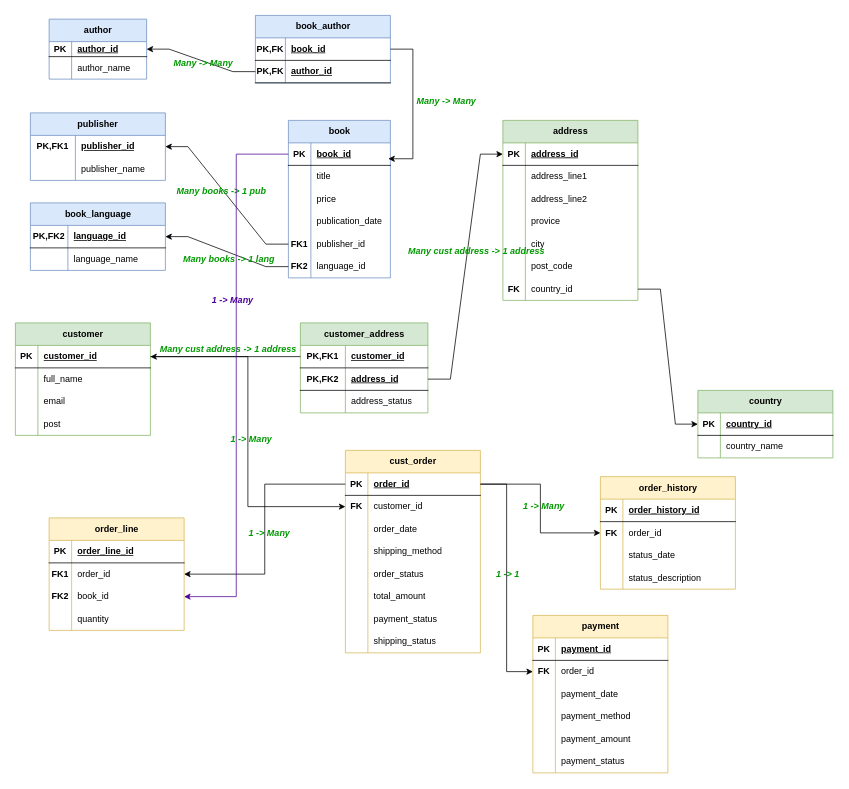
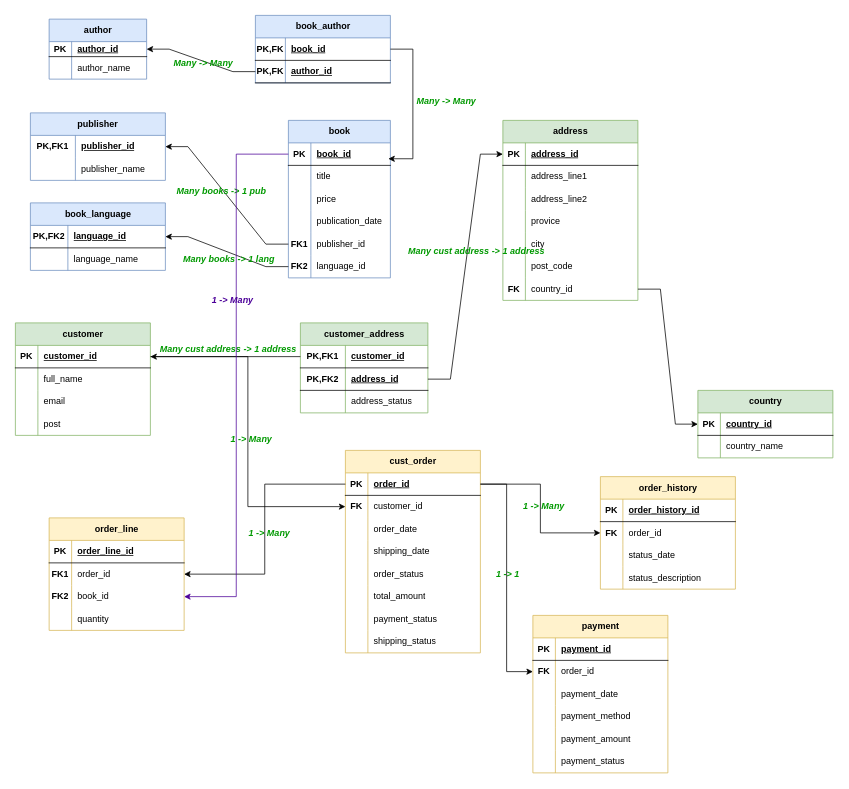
(409, 552) -> (404, 552)
